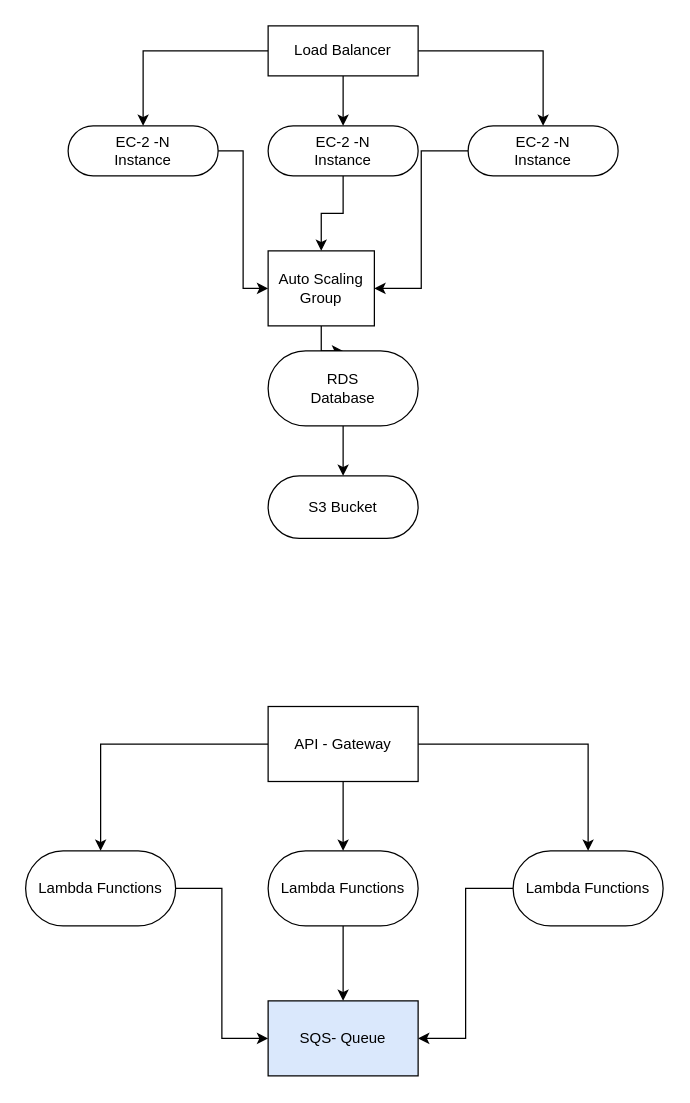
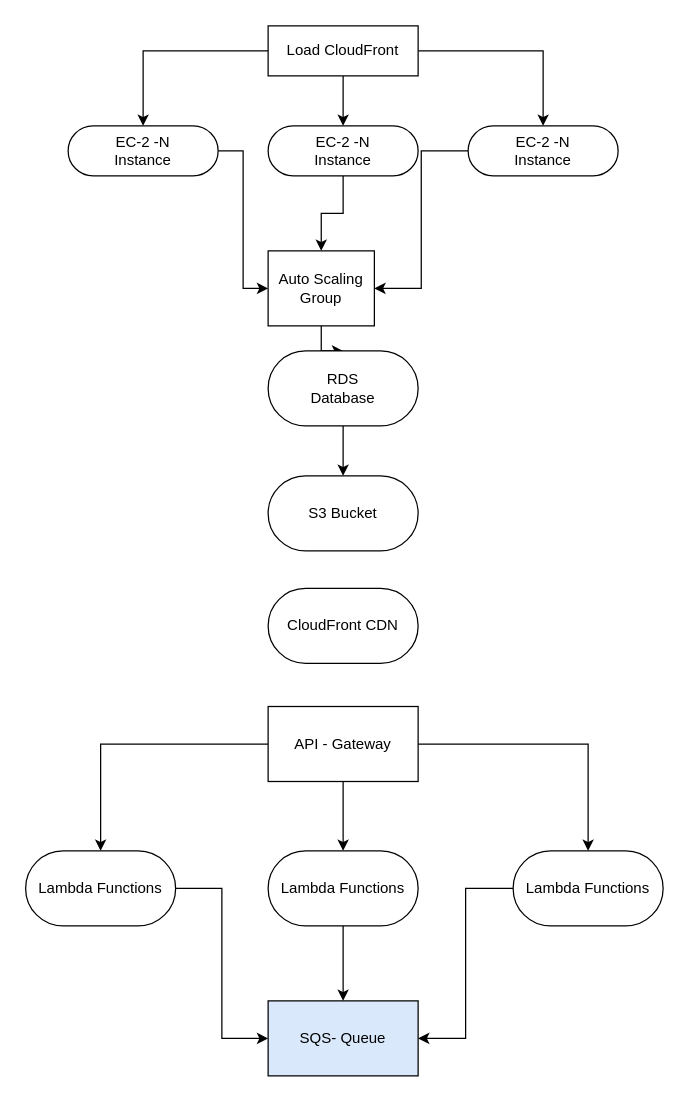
(343, 51) -> (343, 51)
(343, 507) -> (343, 513)
none -> (343, 626)
